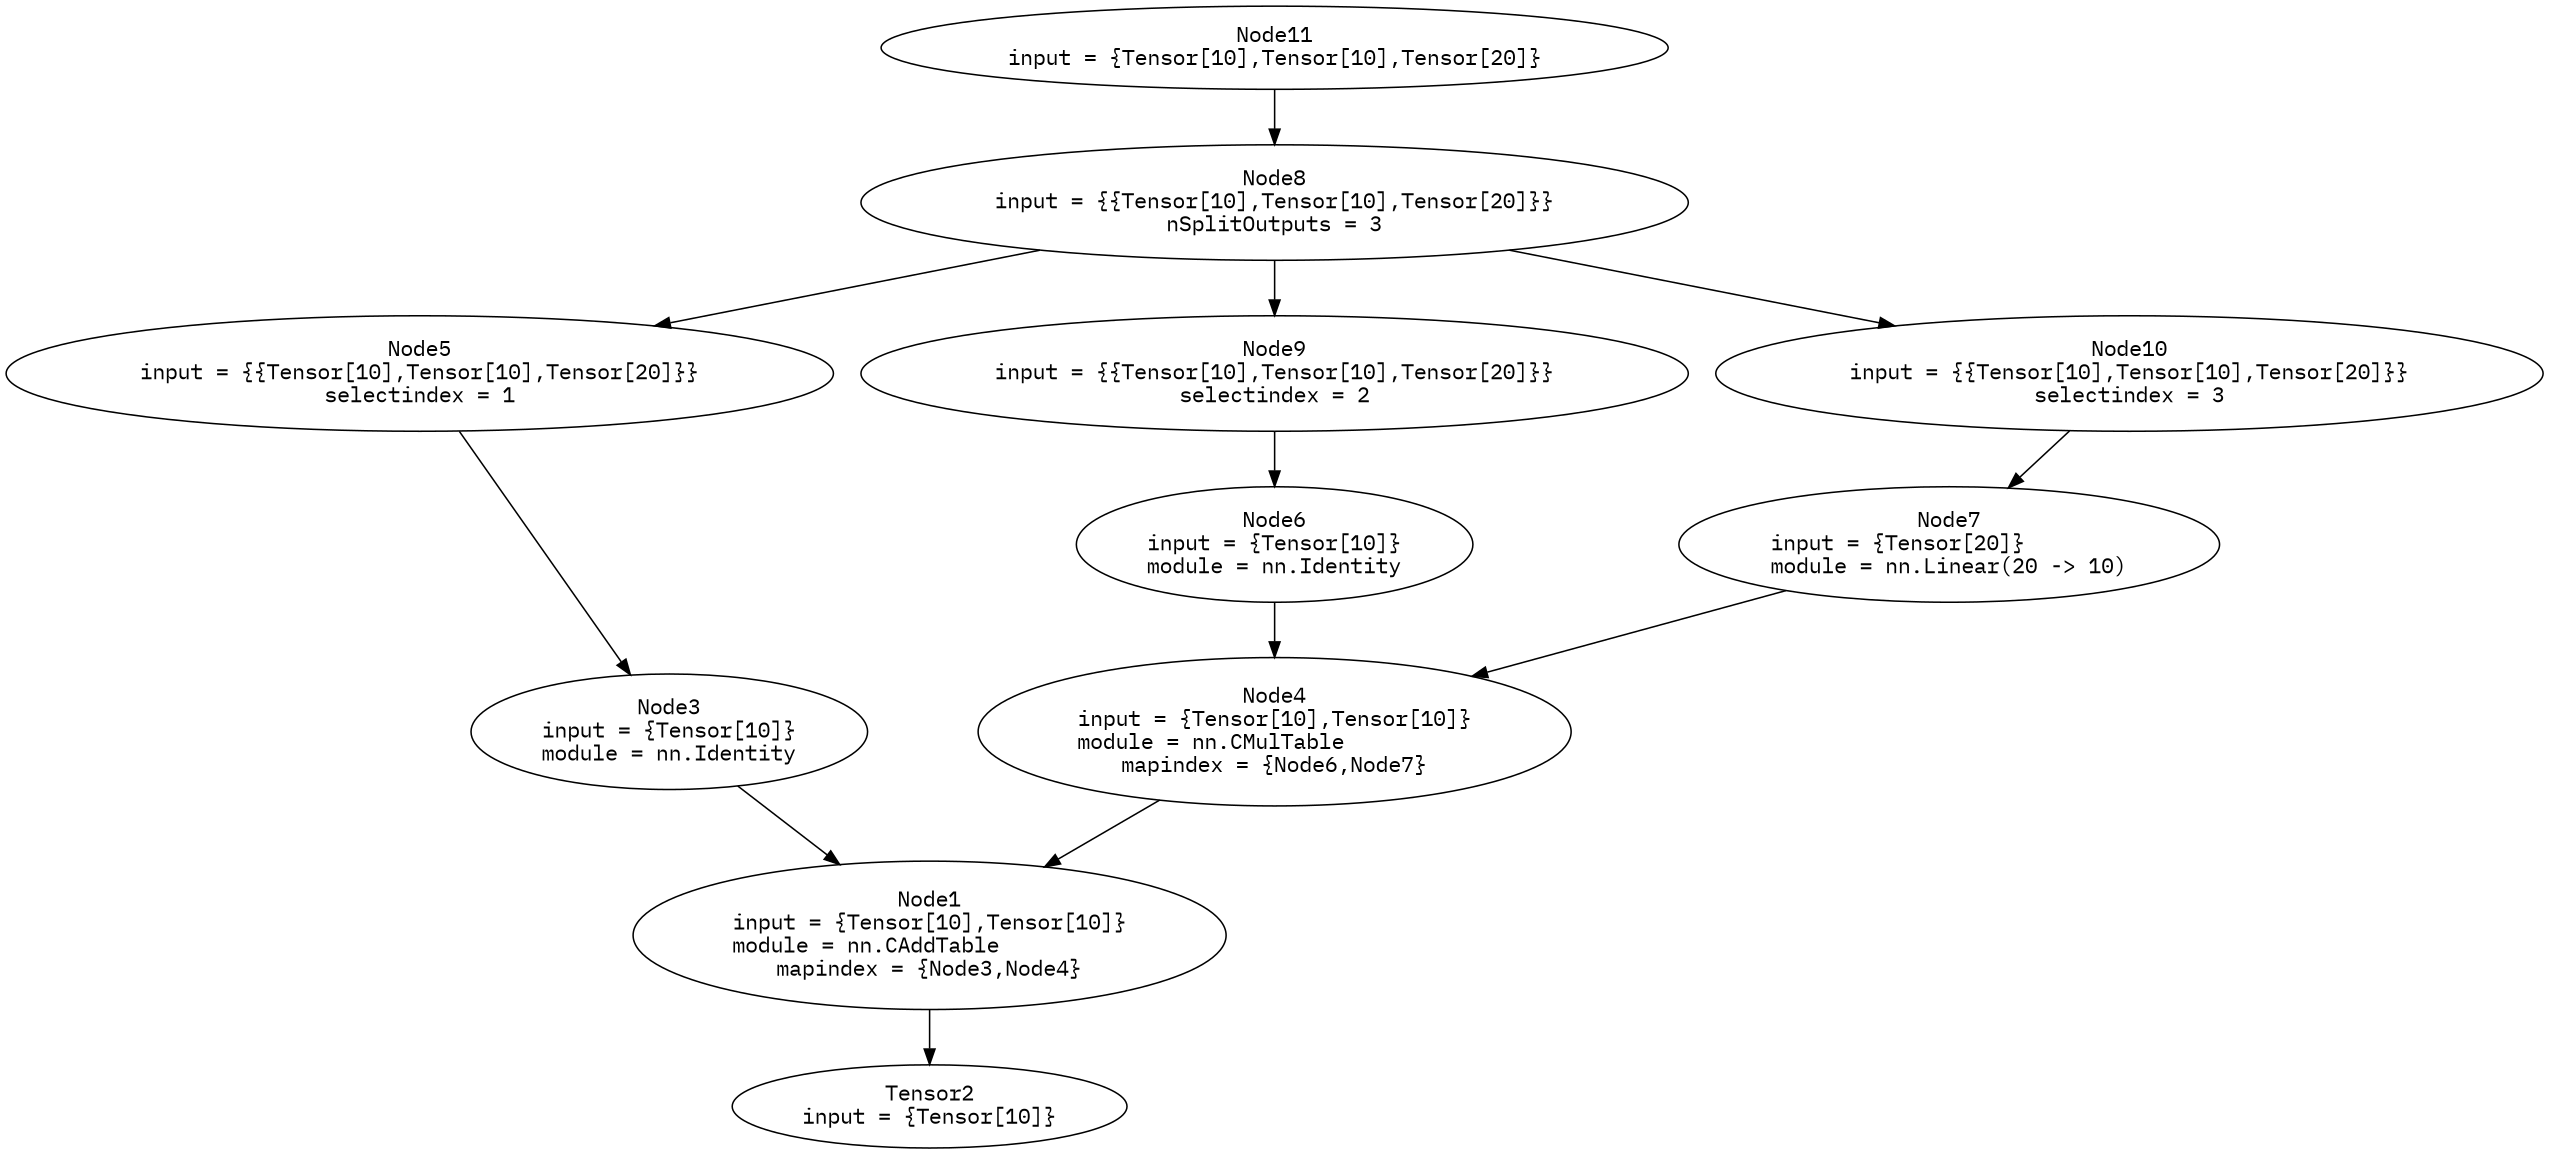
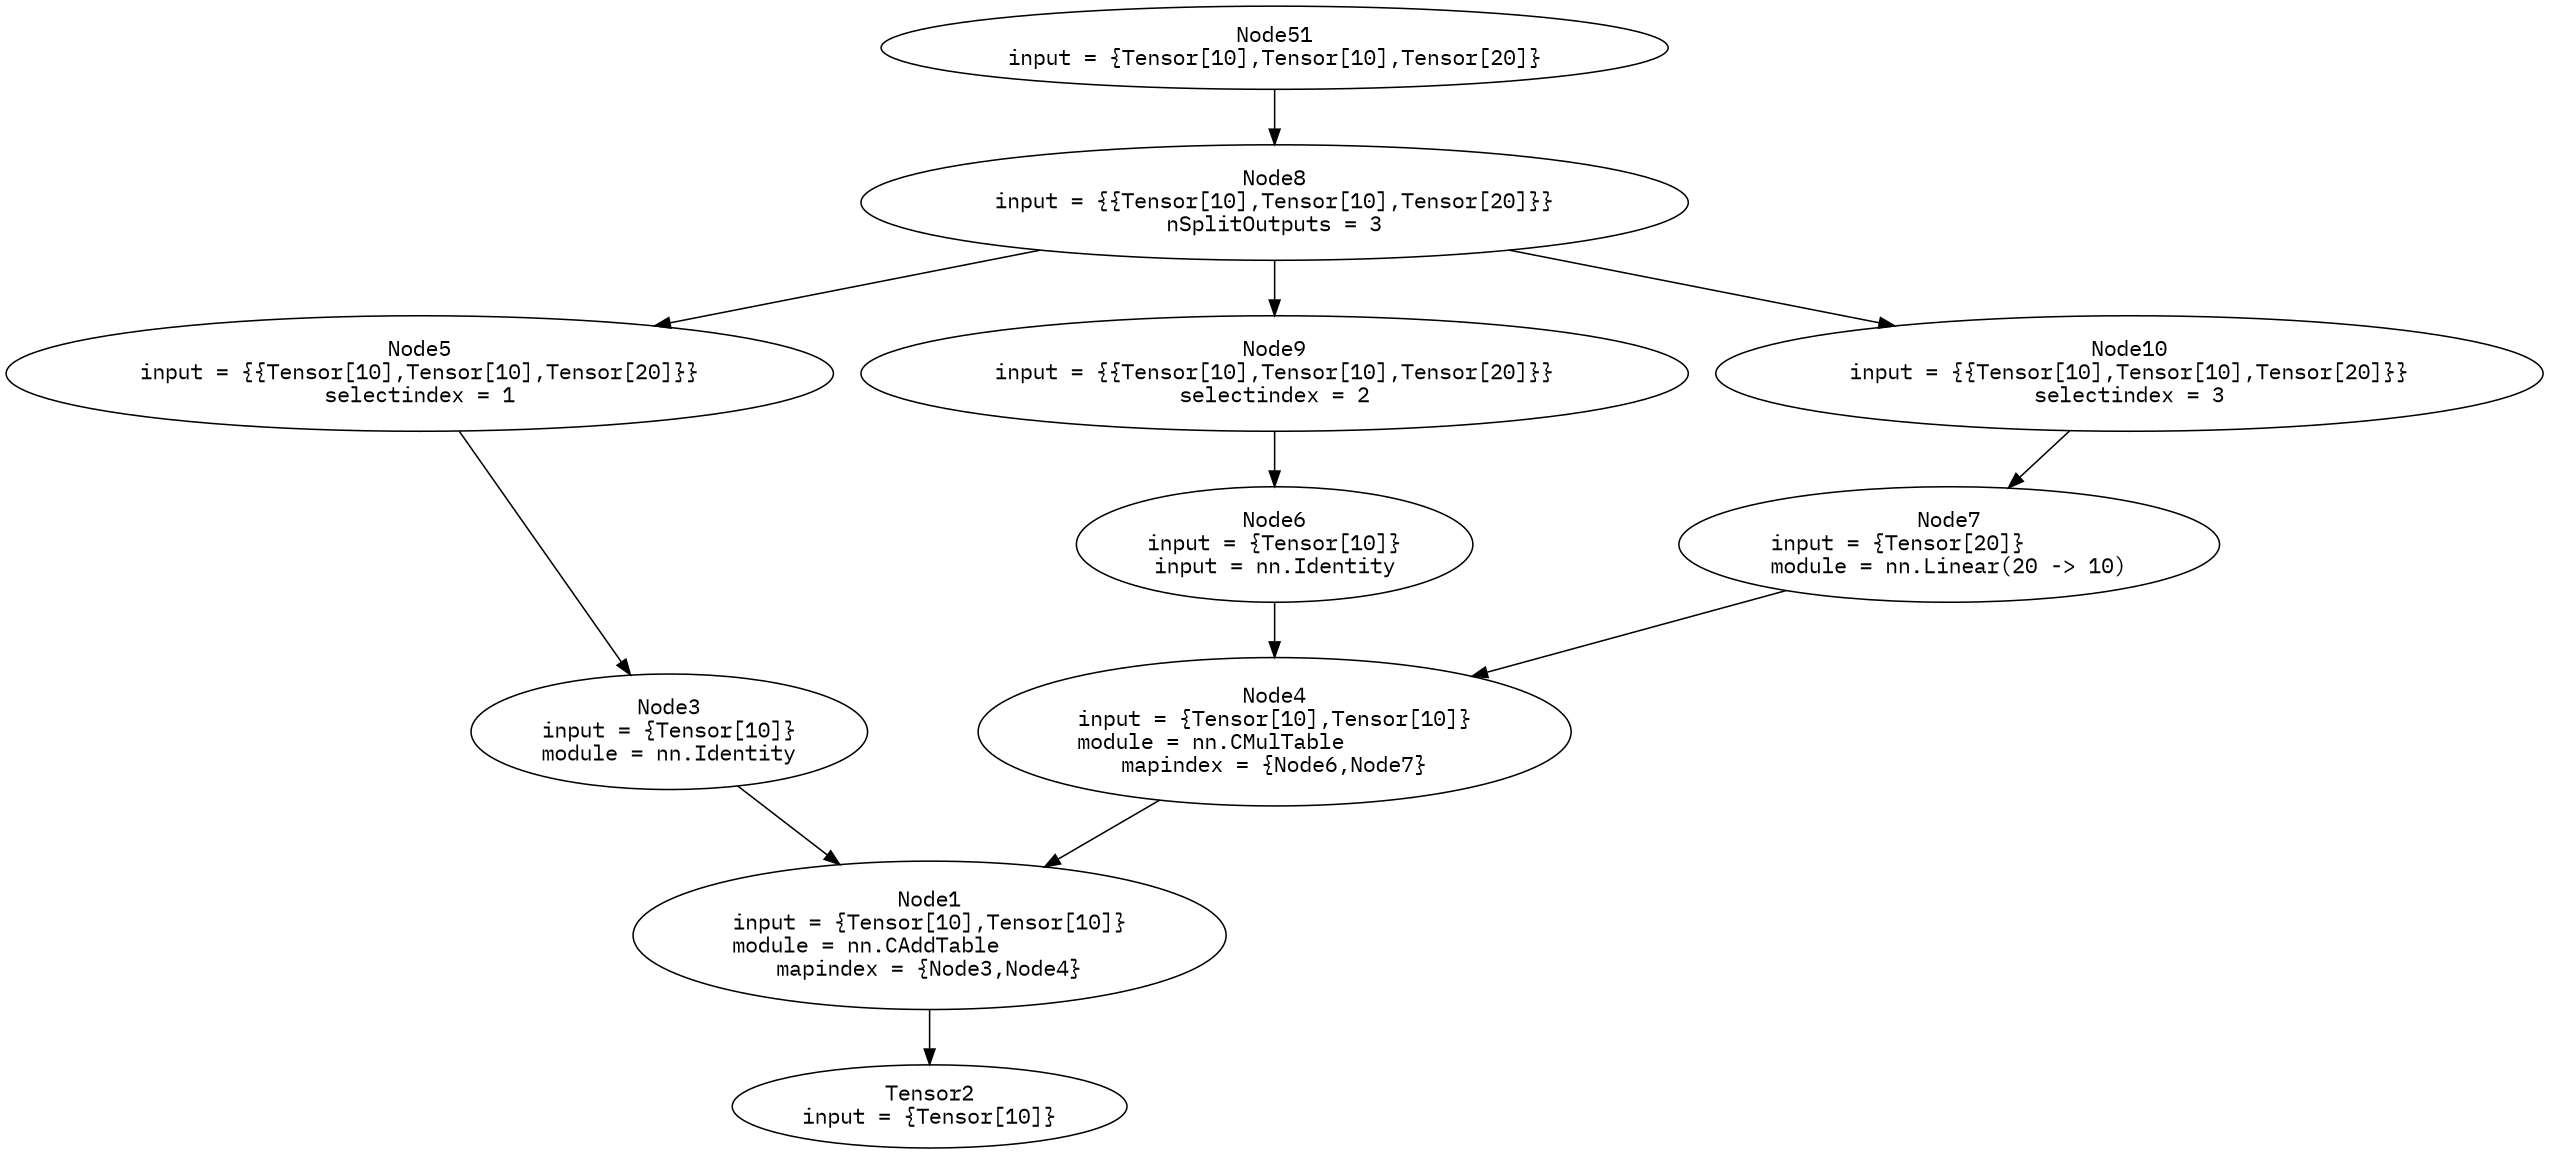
(1275, 48) -> (1275, 48)
(1275, 544) -> (1275, 544)
